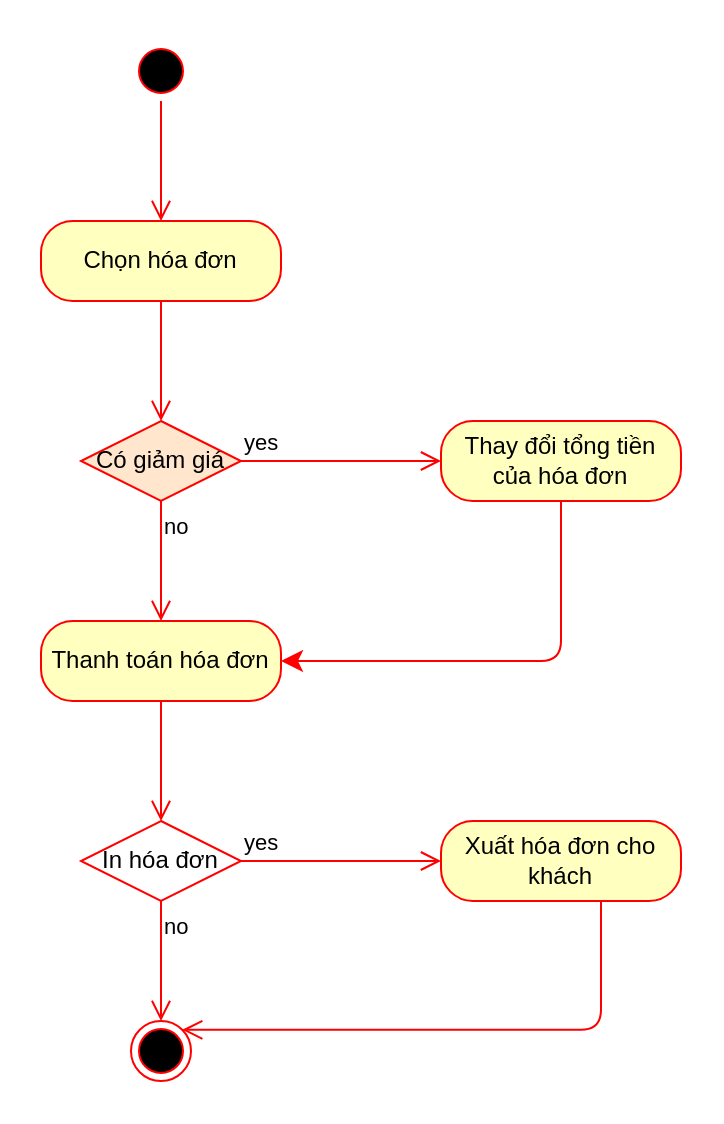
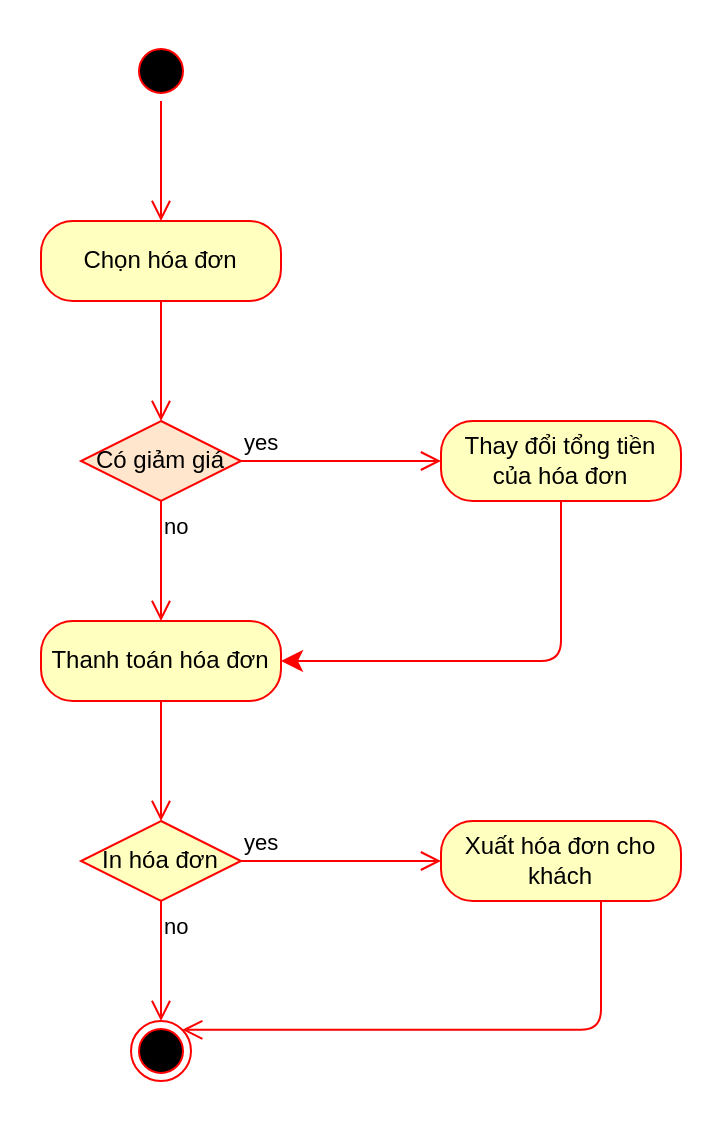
(161, 861) -> (161, 861)
